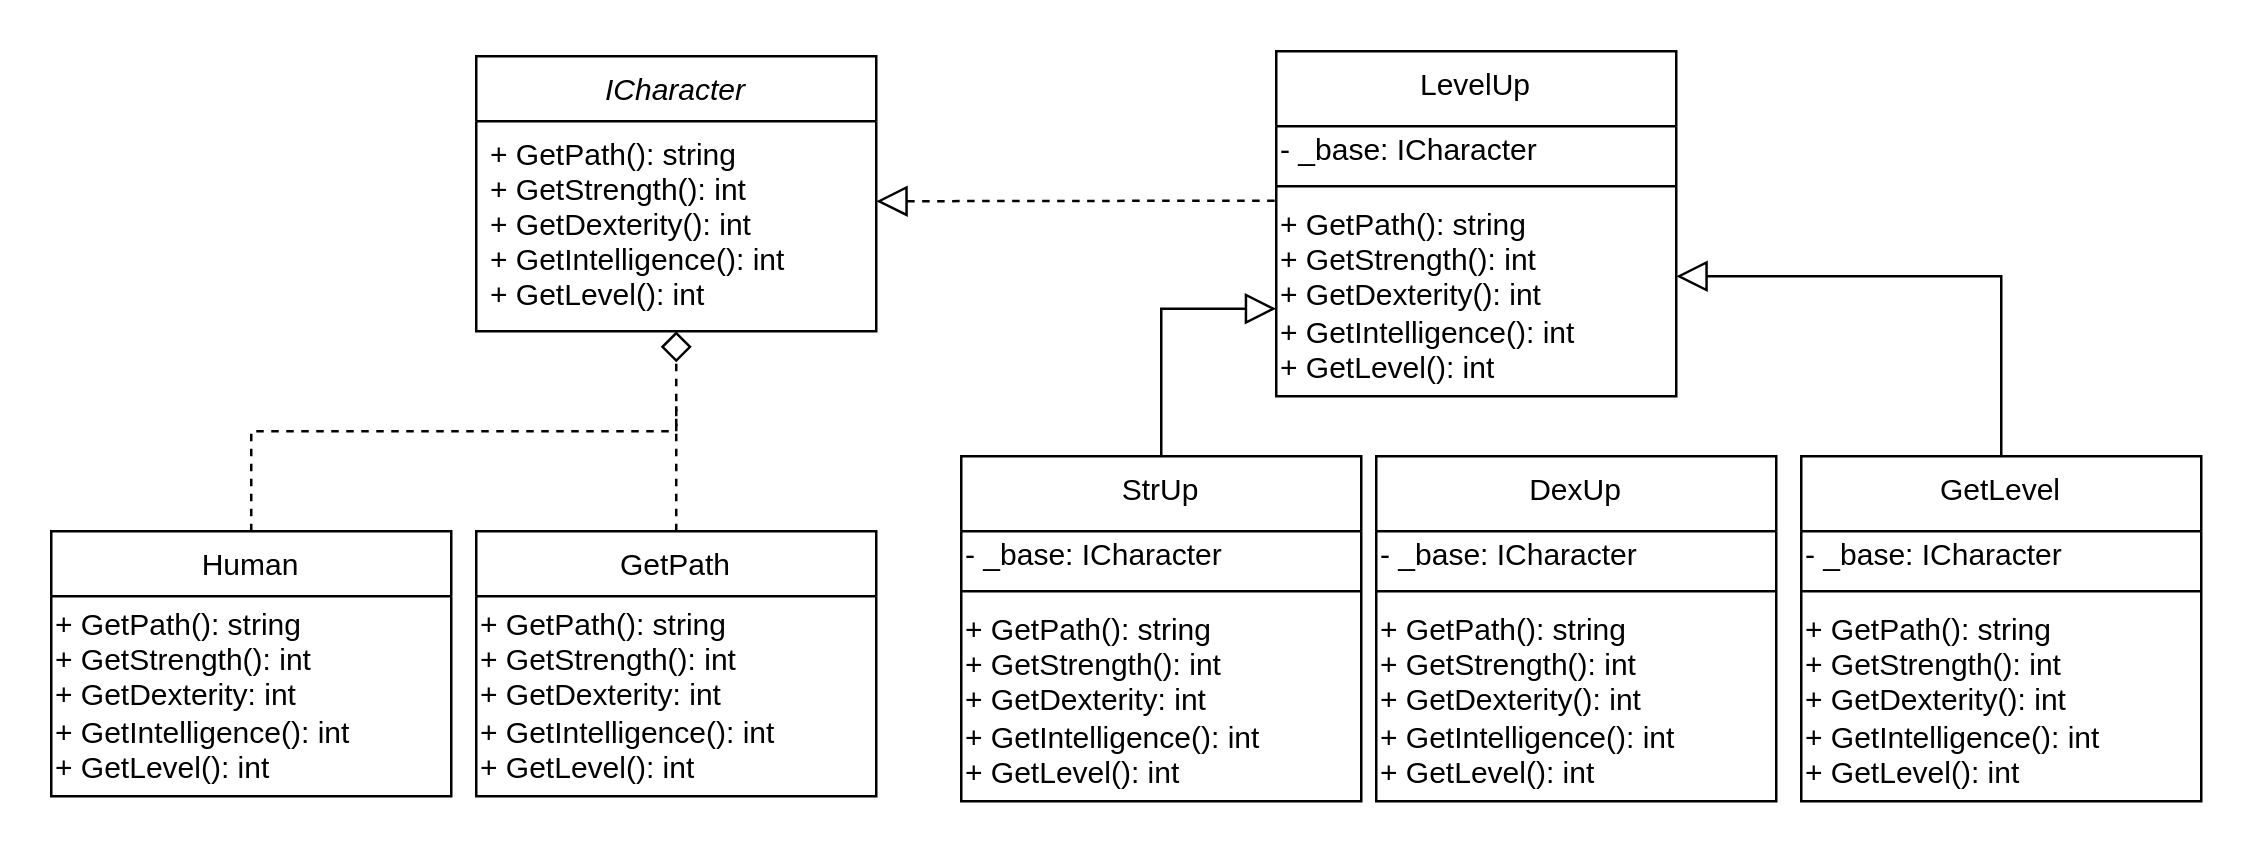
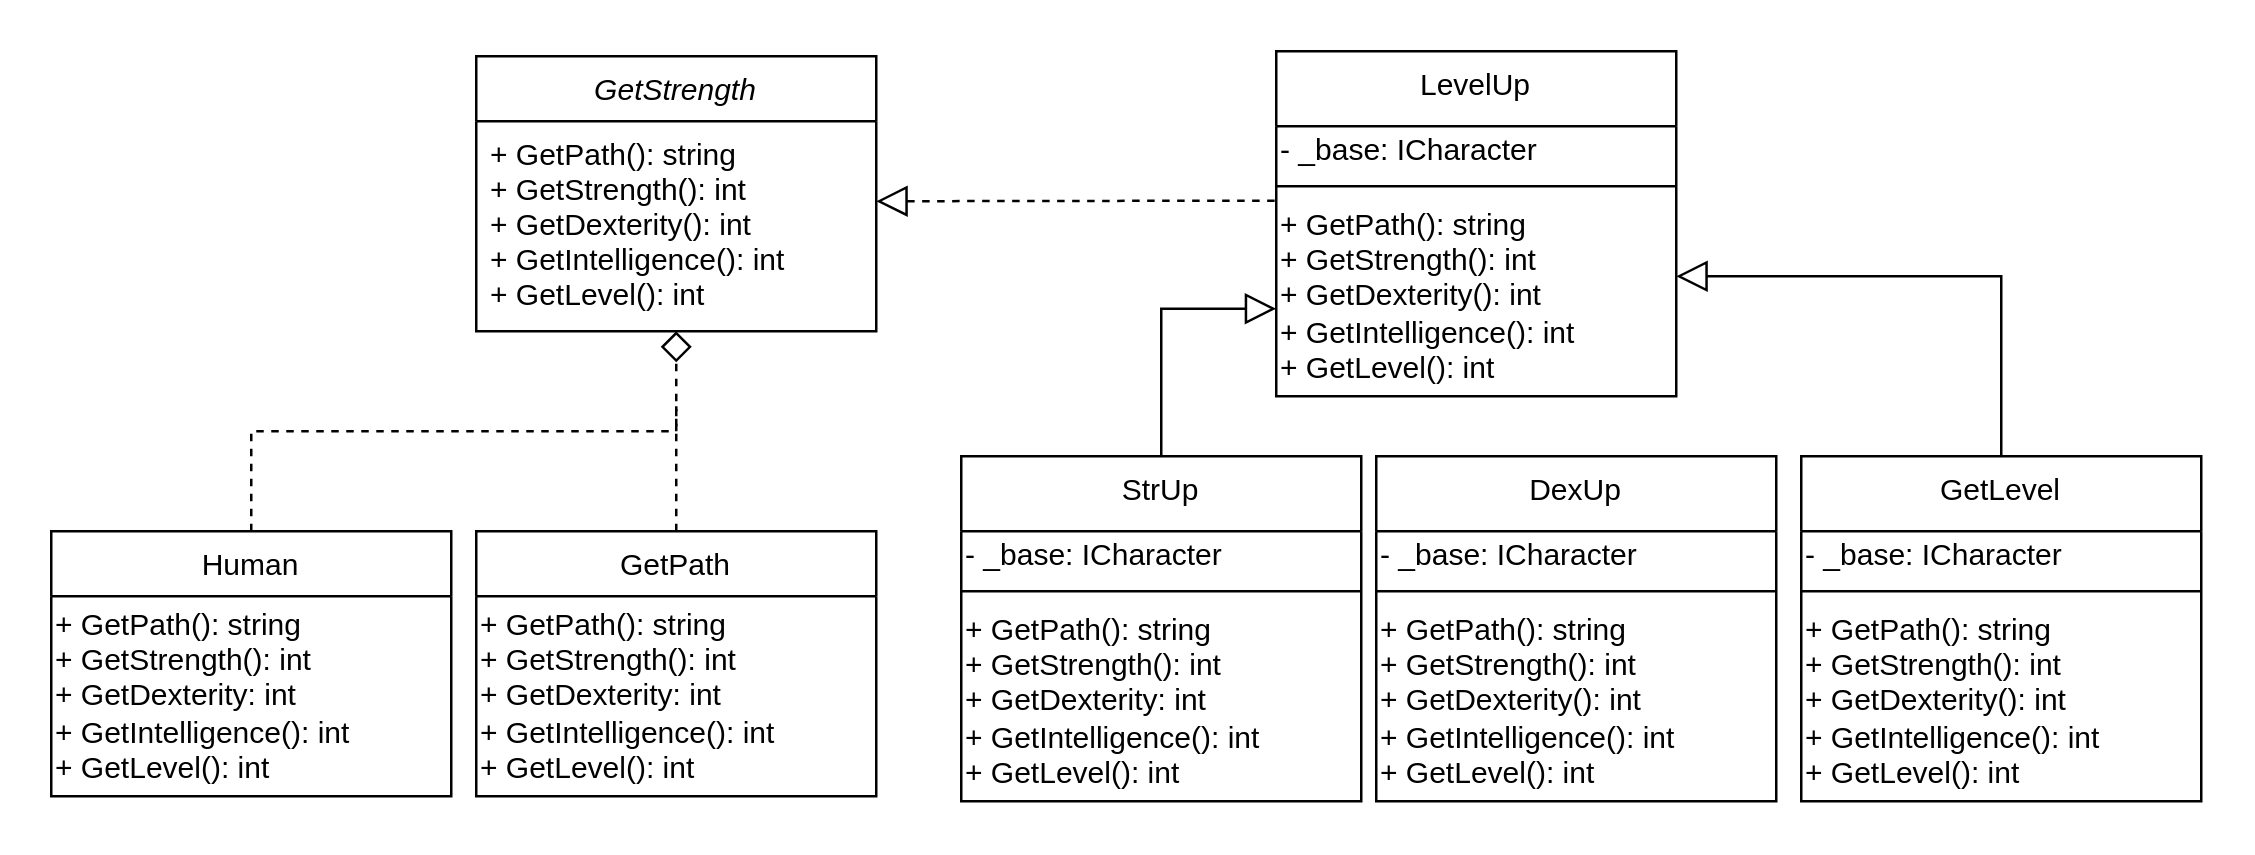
(675, 90) -> (675, 90)
